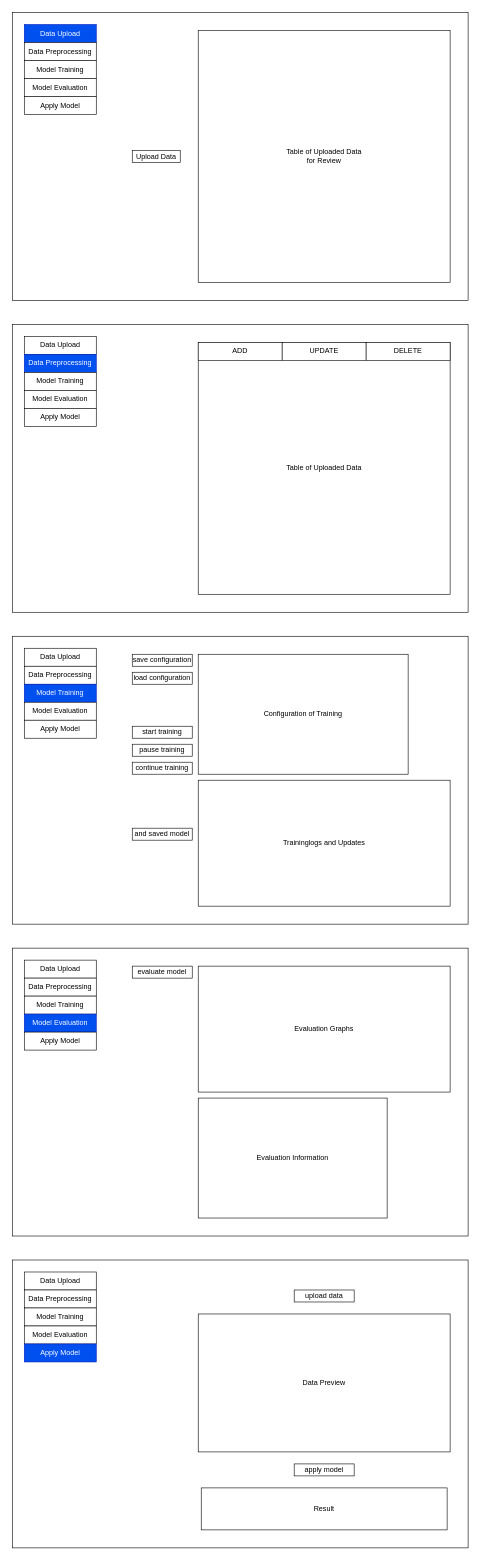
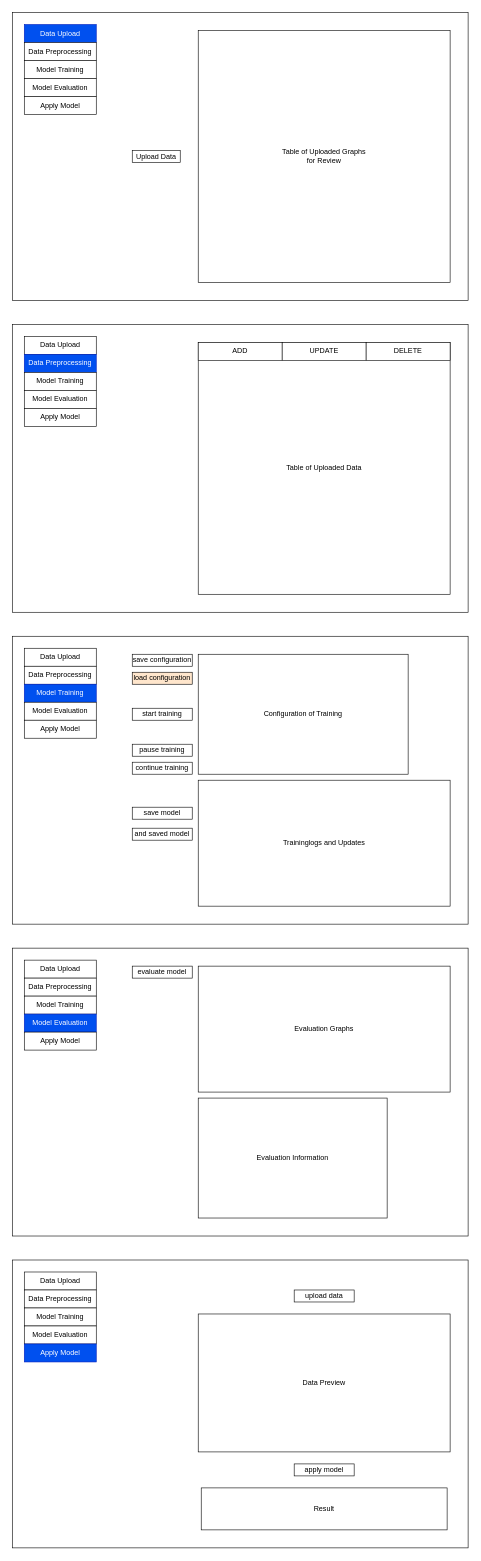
(324, 156) -> (324, 156)
(162, 678) -> (162, 678)
(162, 732) -> (162, 714)
none -> (162, 813)
